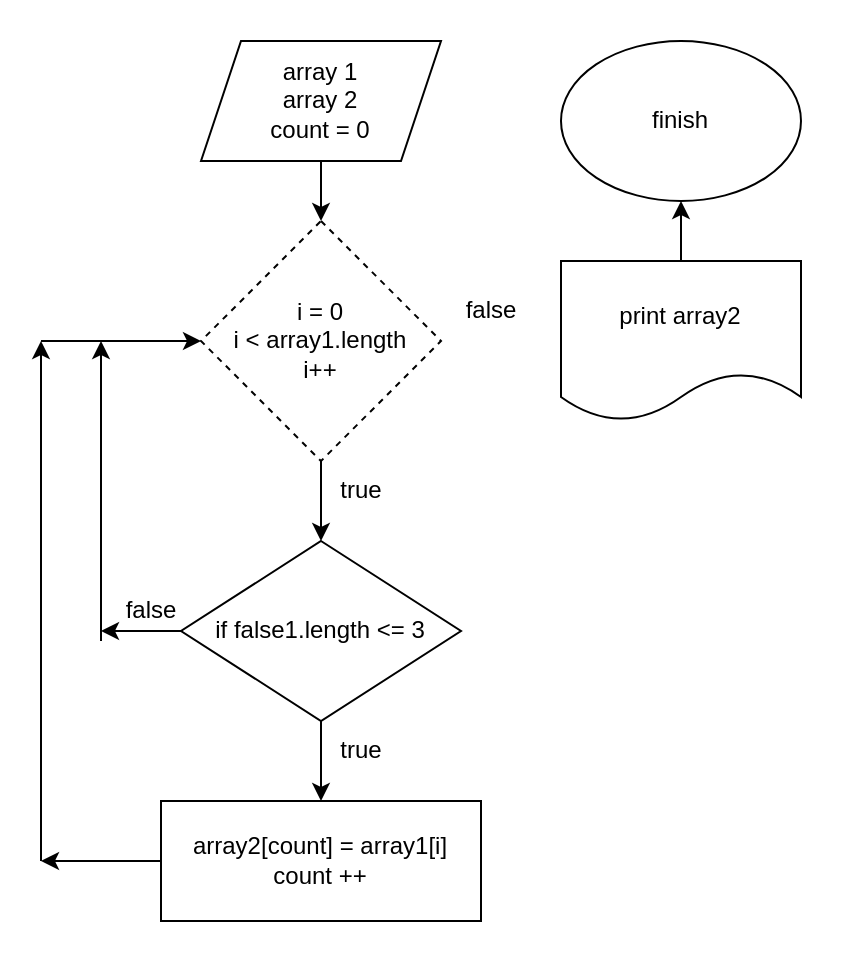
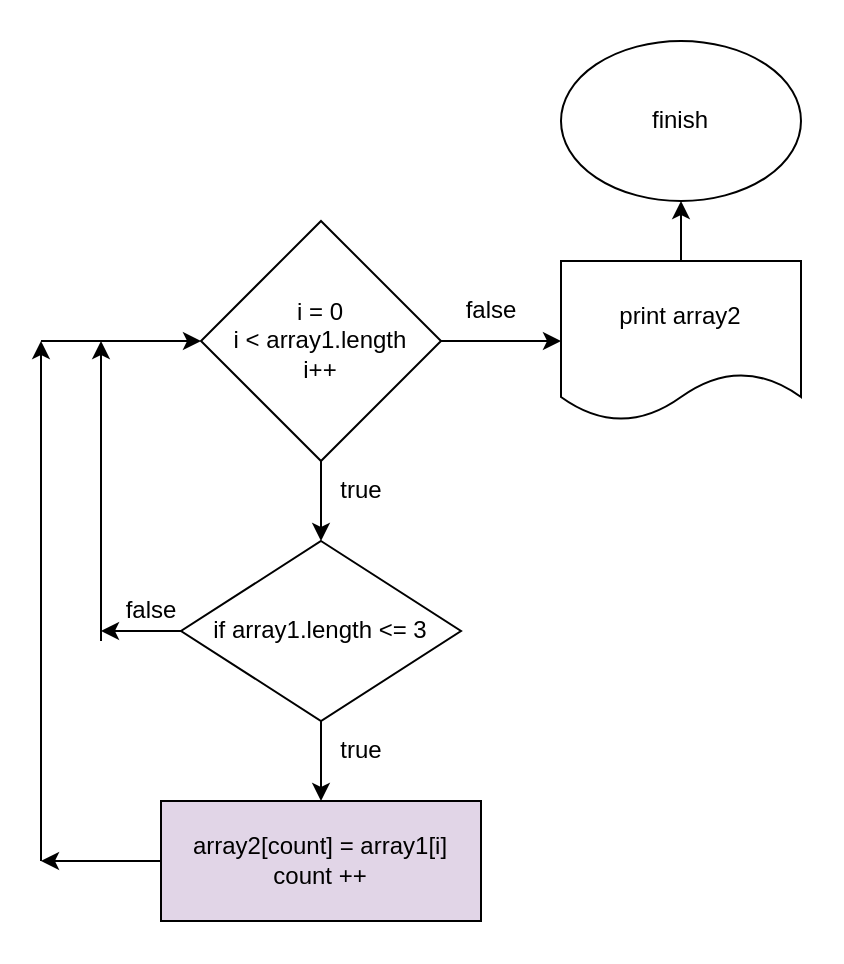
(321, 101) -> none
(321, 198) -> none
(321, 341) -> (321, 341)
none -> (494, 341)
(321, 631) -> (321, 631)
(321, 861) -> (321, 861)
